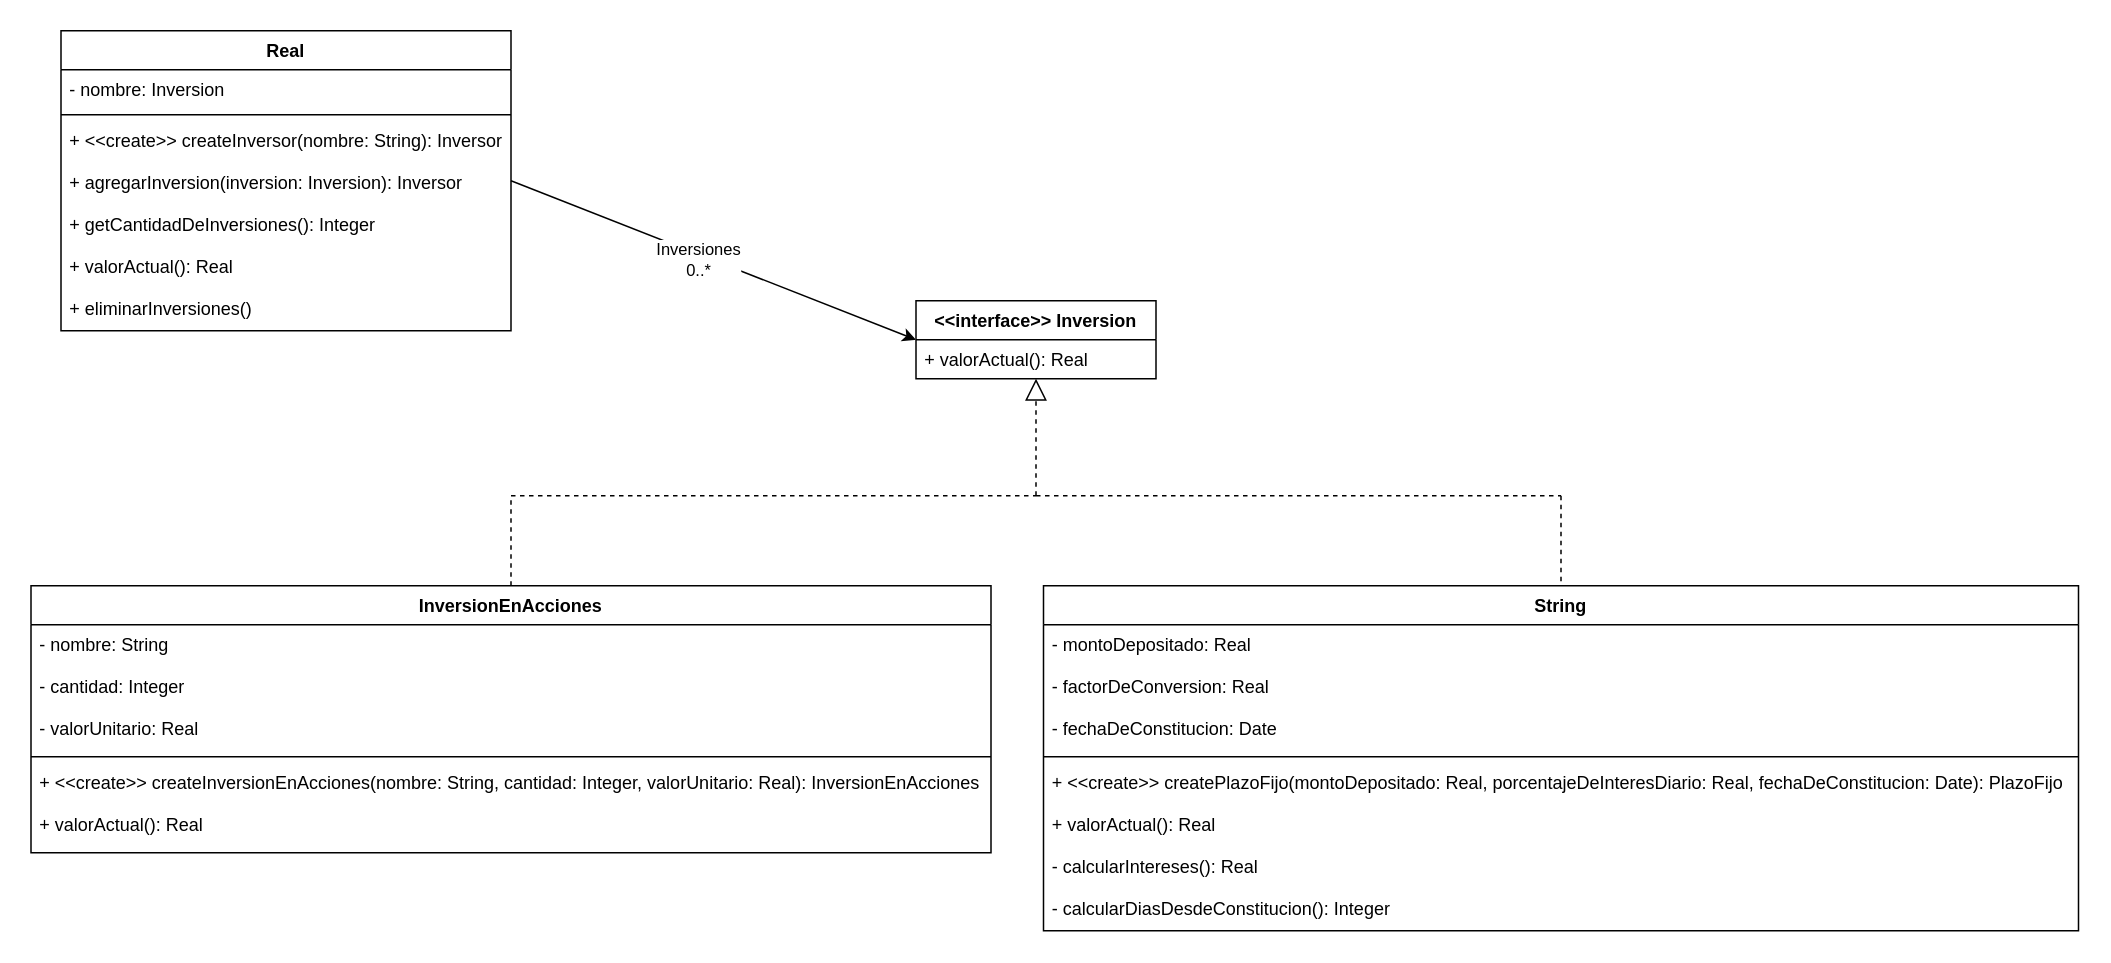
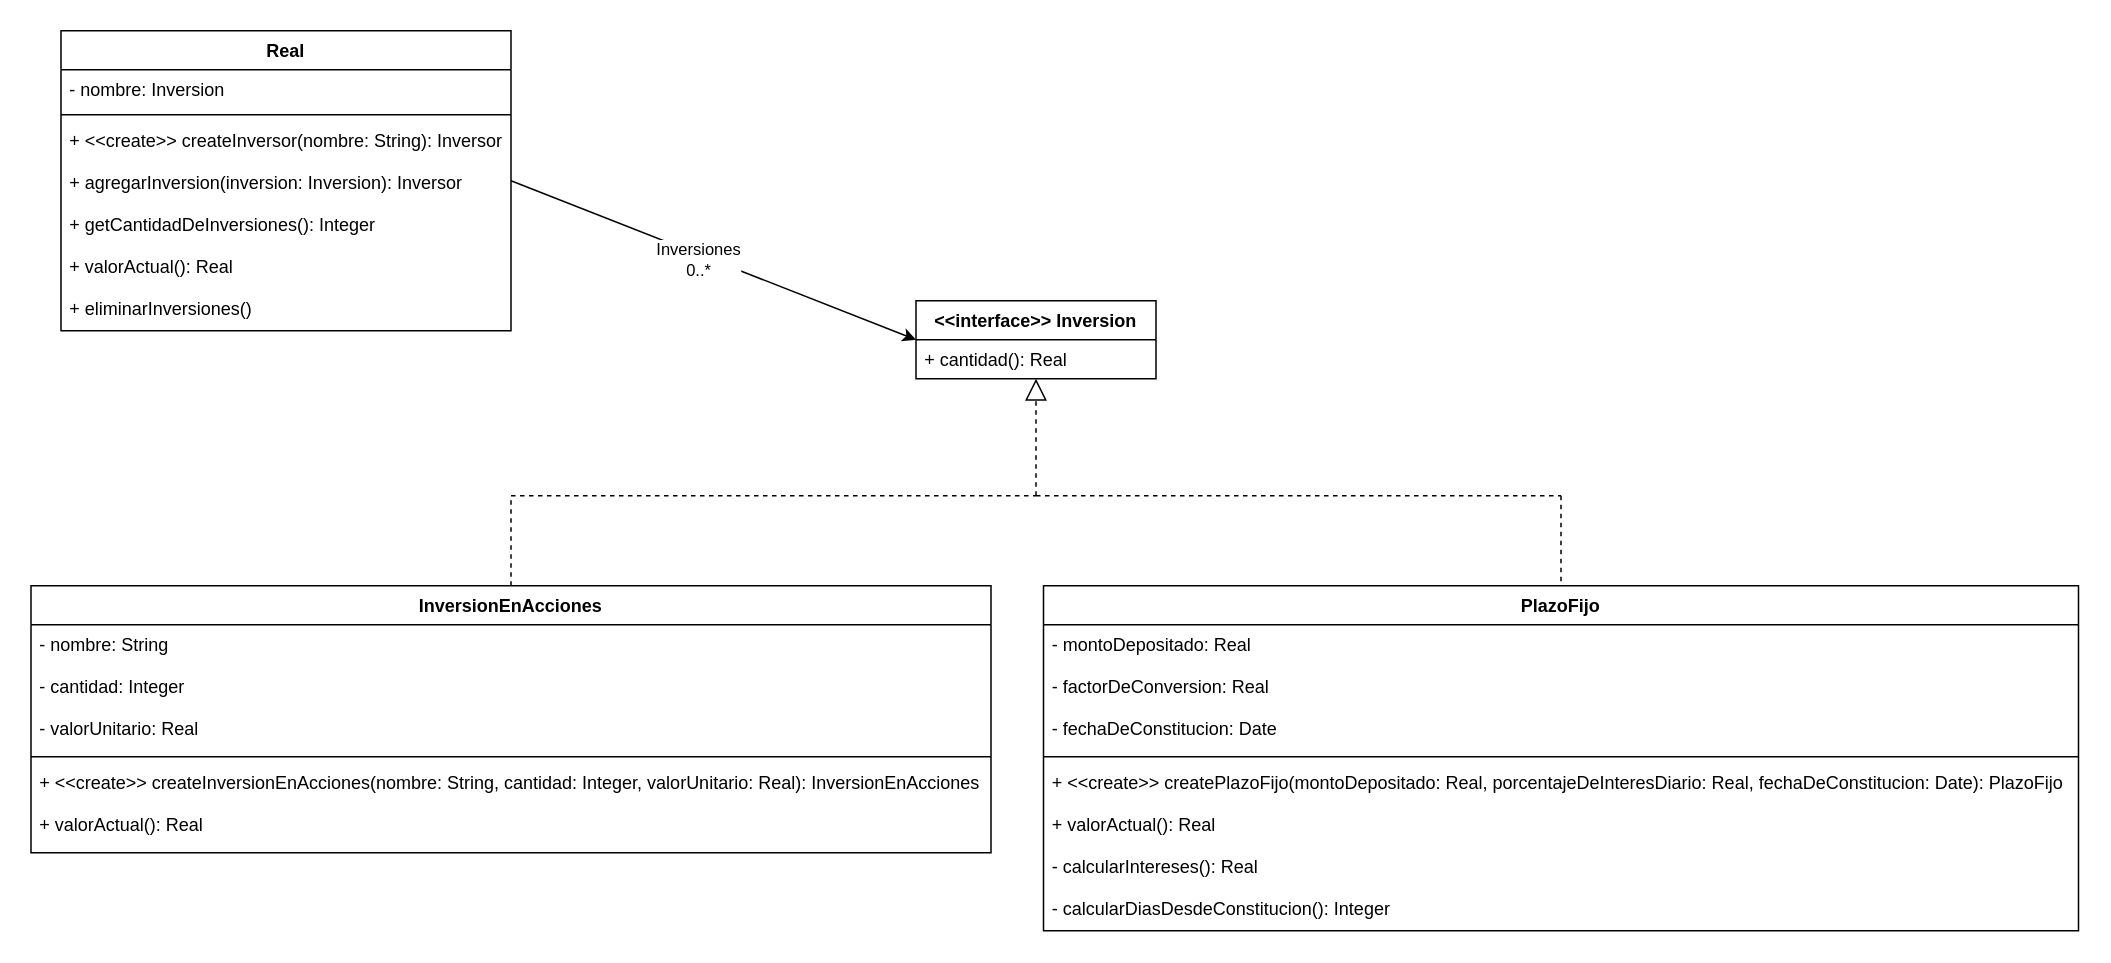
(1016, 360) -> (1003, 360)
(1560, 606) -> (1560, 606)
